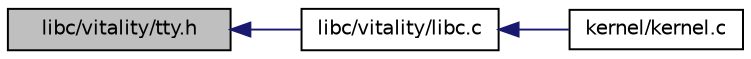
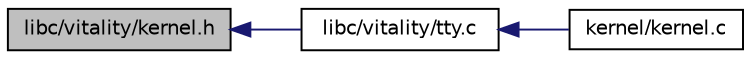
(119, 30) -> (119, 30)
(400, 30) -> (400, 30)
